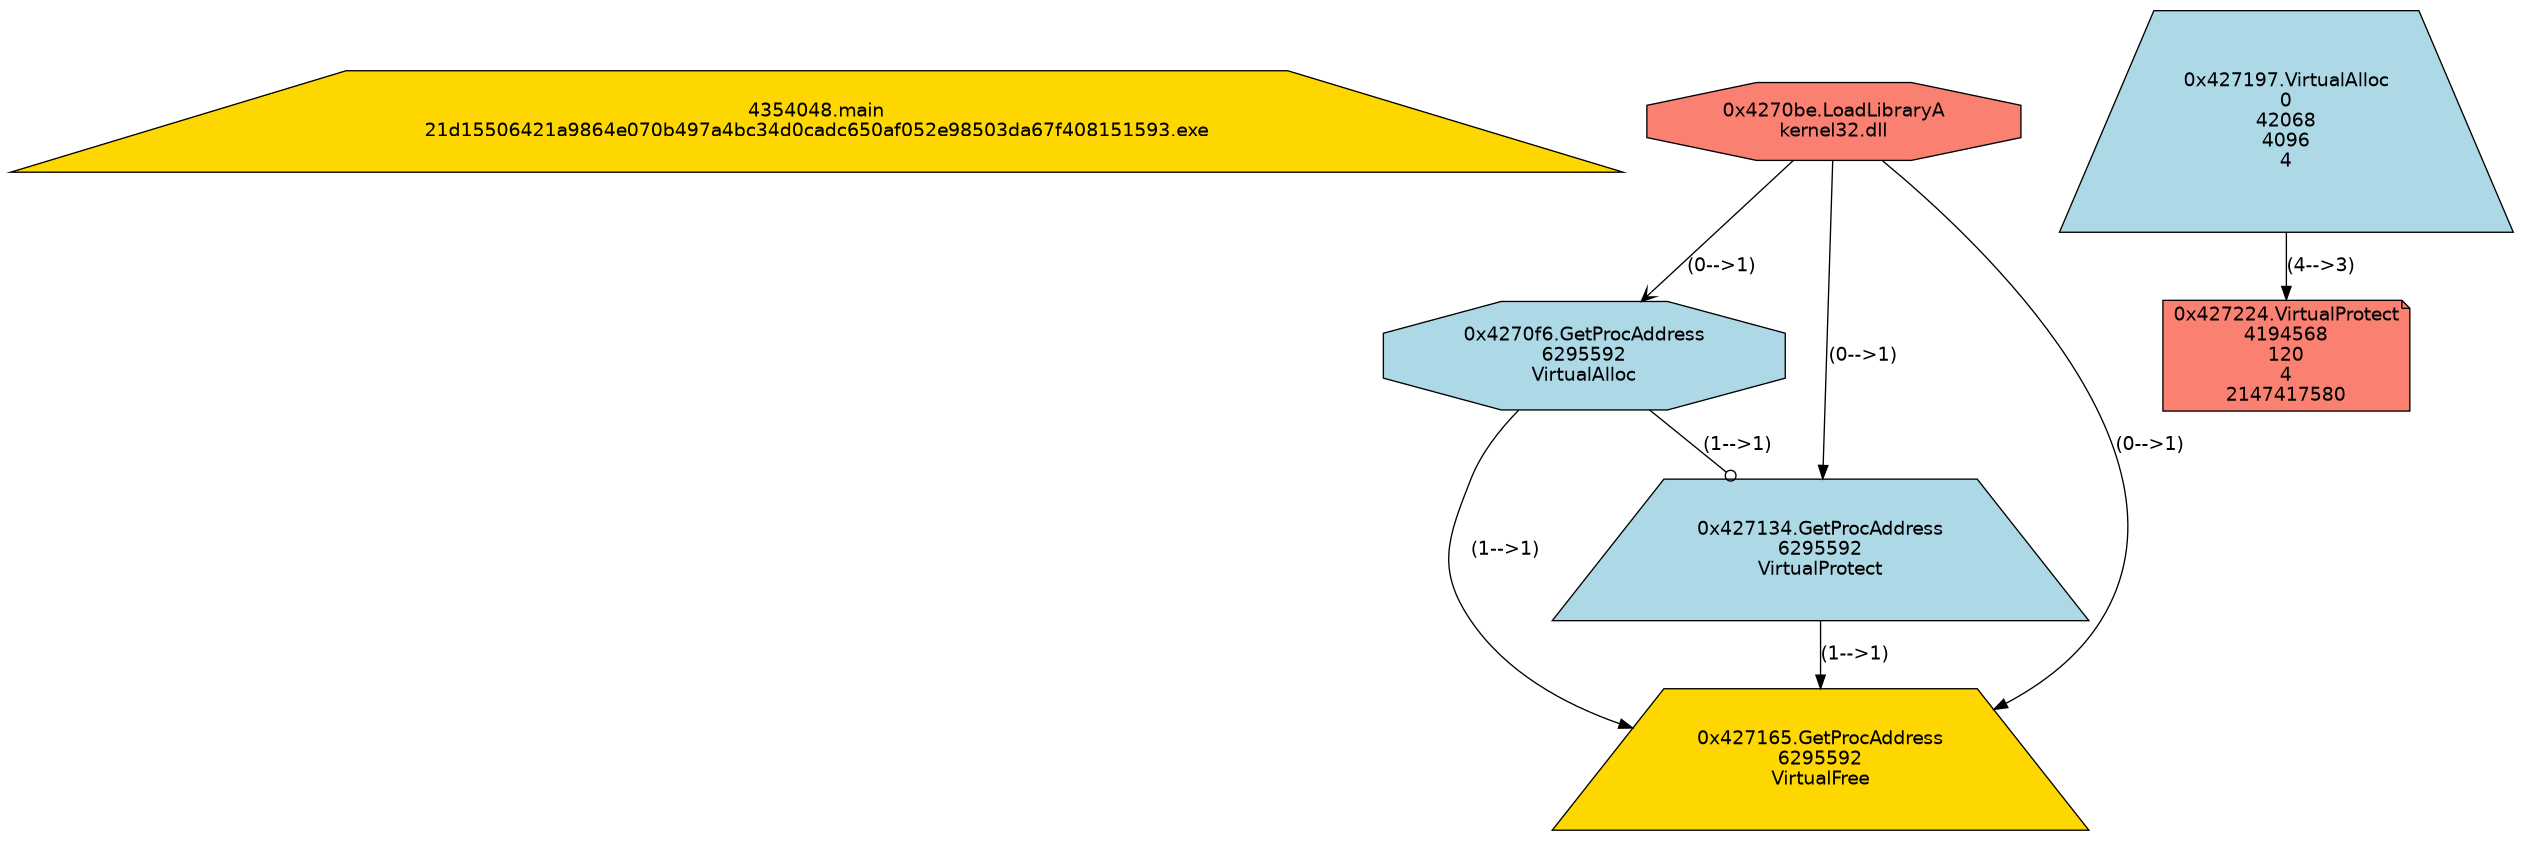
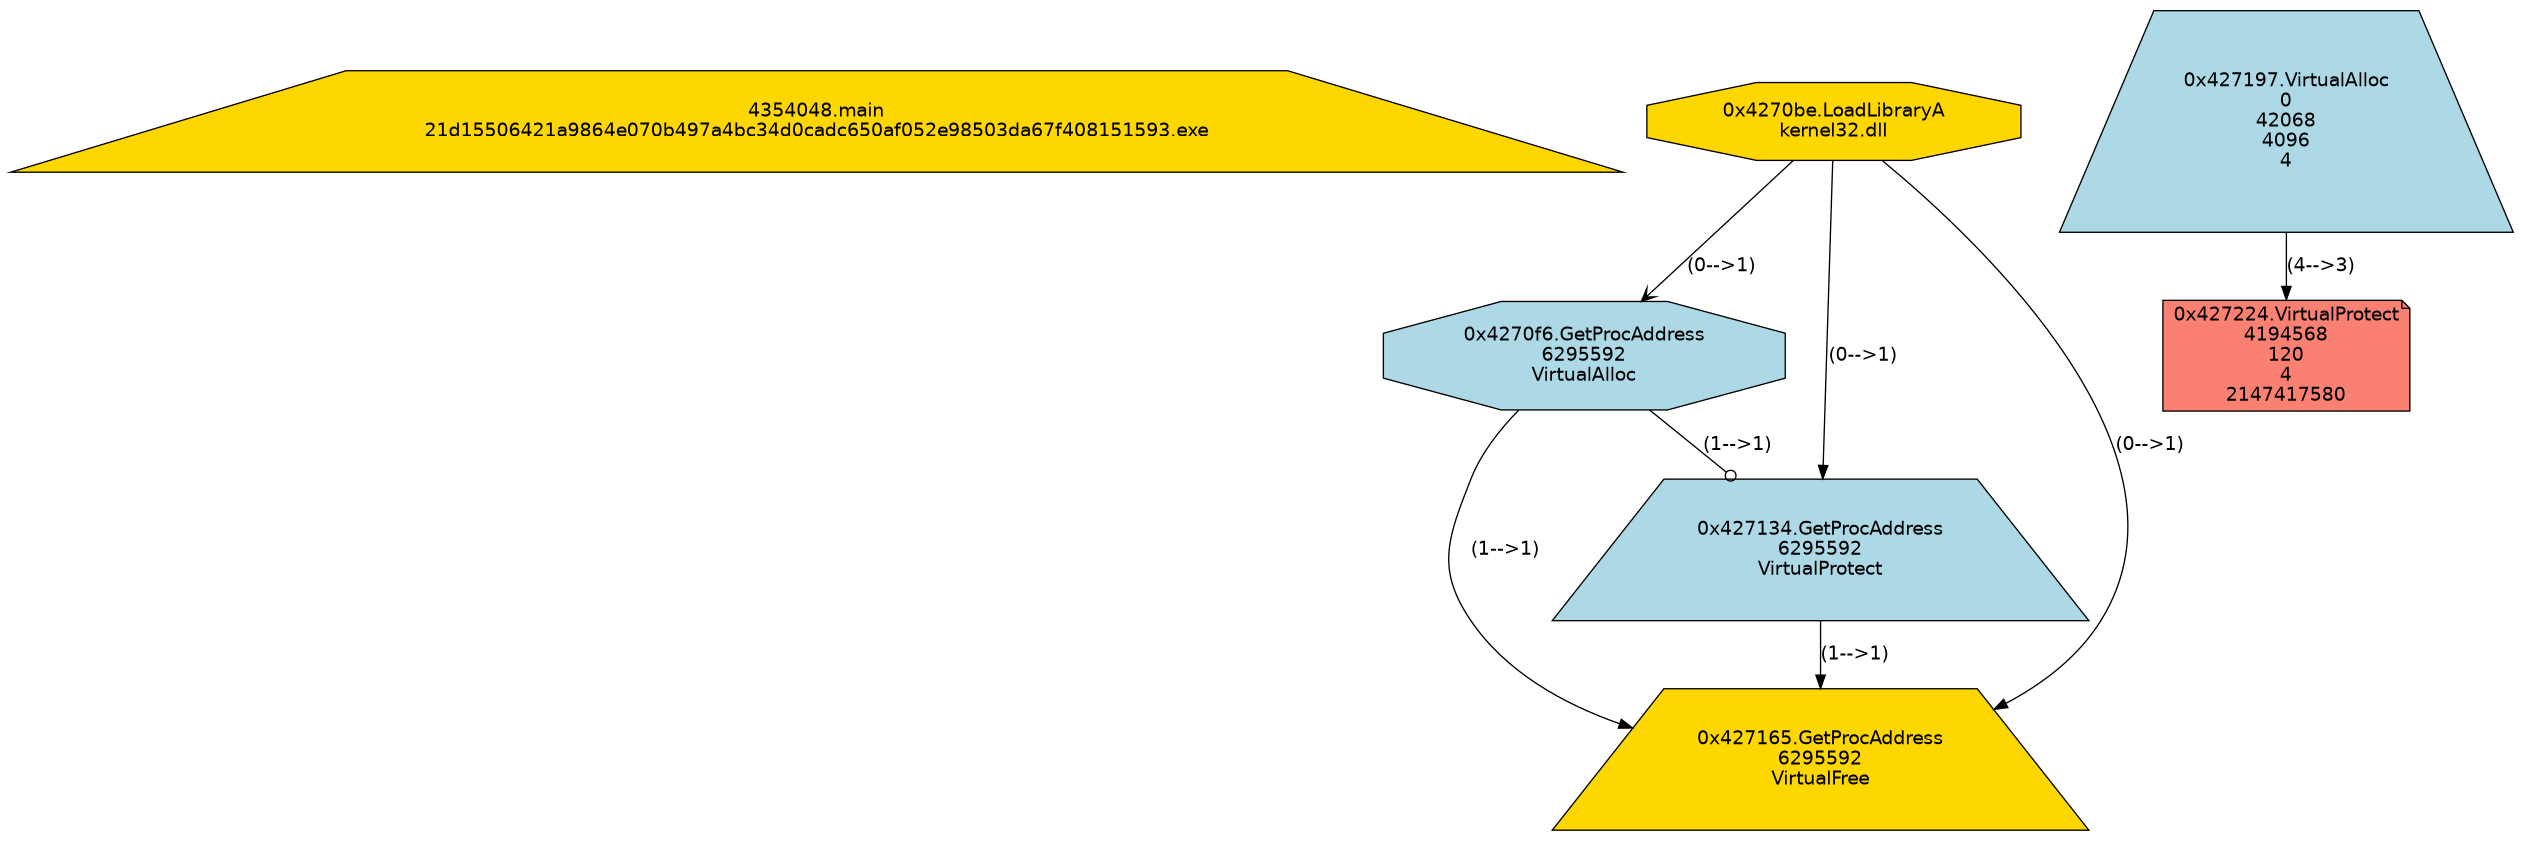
(1834, 121) -> (1834, 121)
